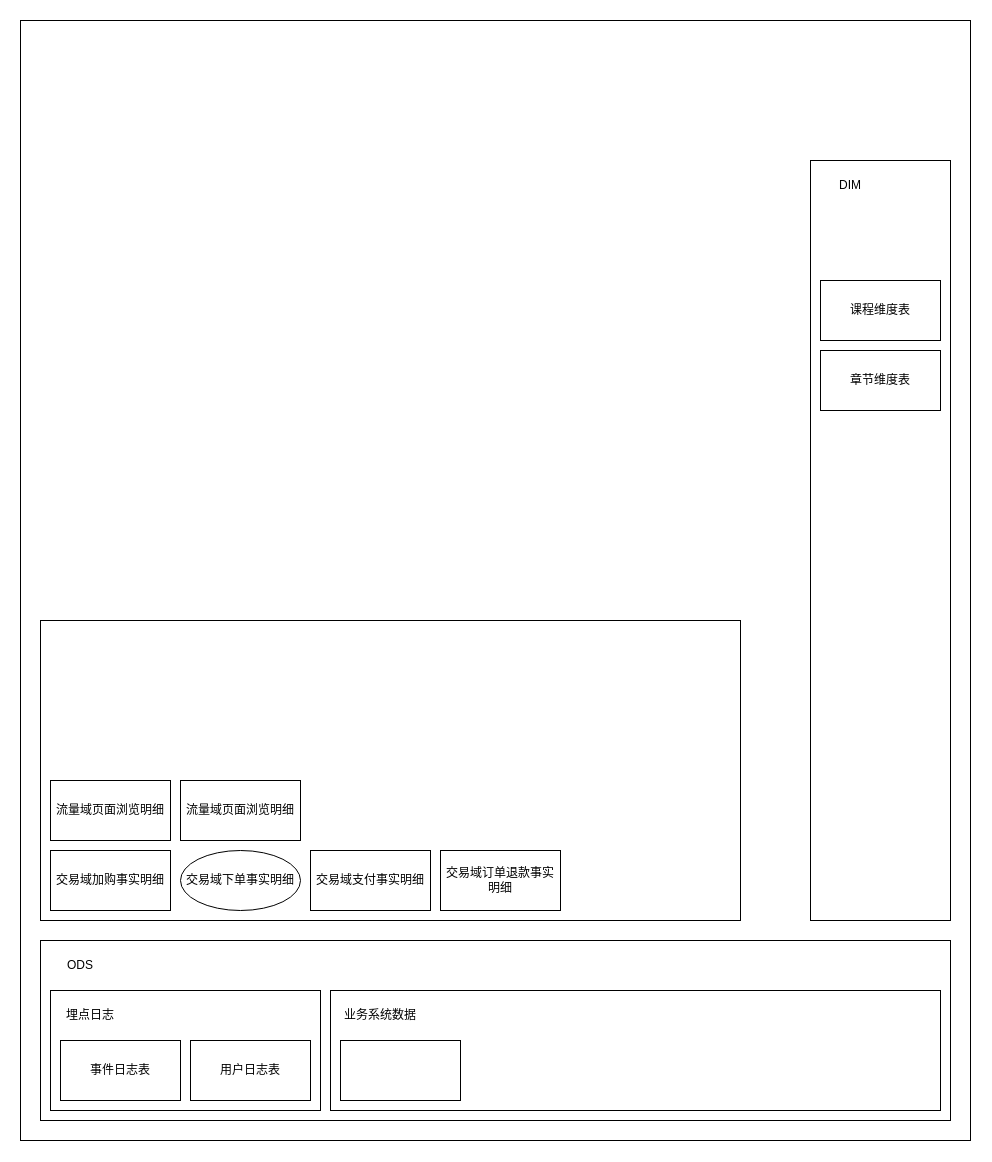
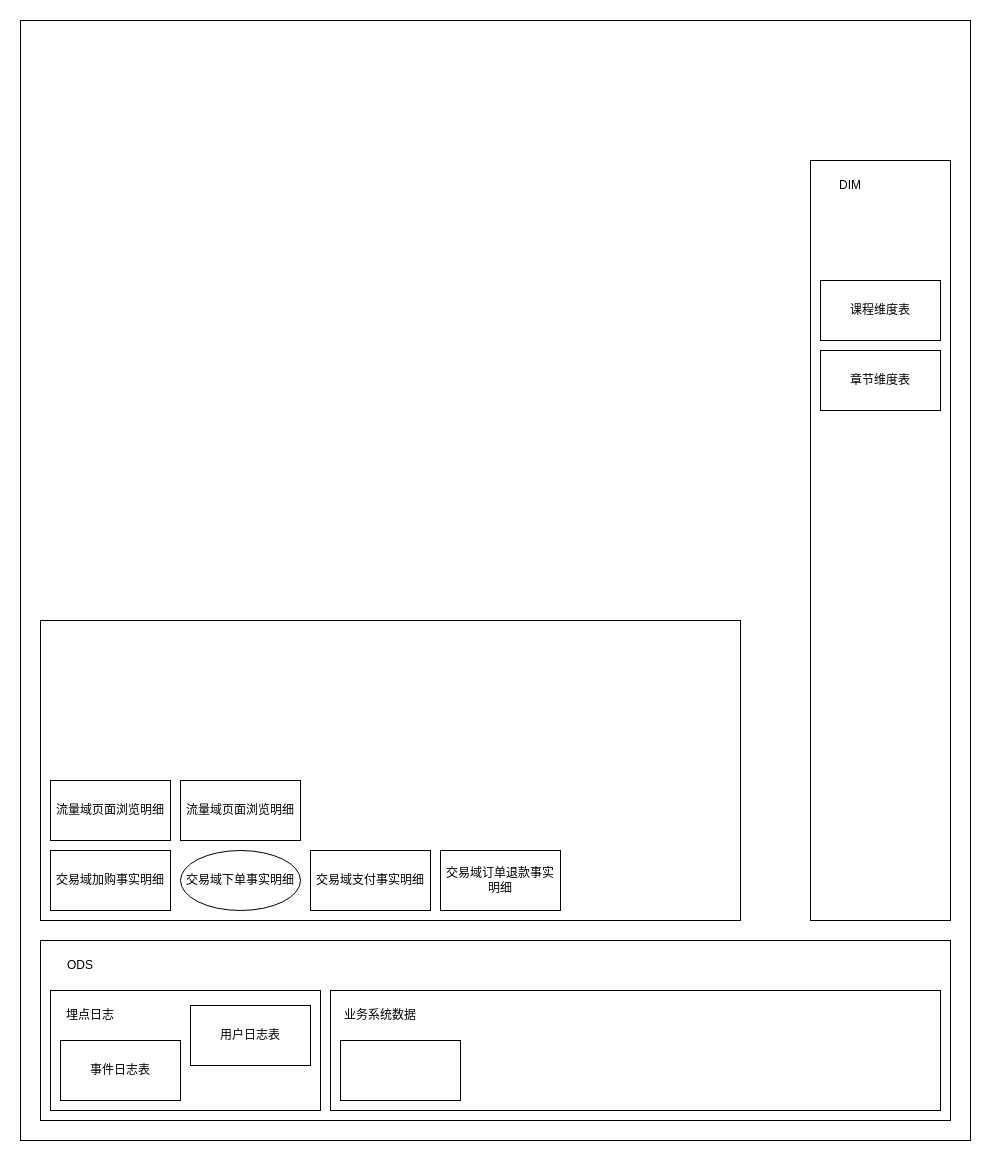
(251, 1071) -> (251, 1036)
